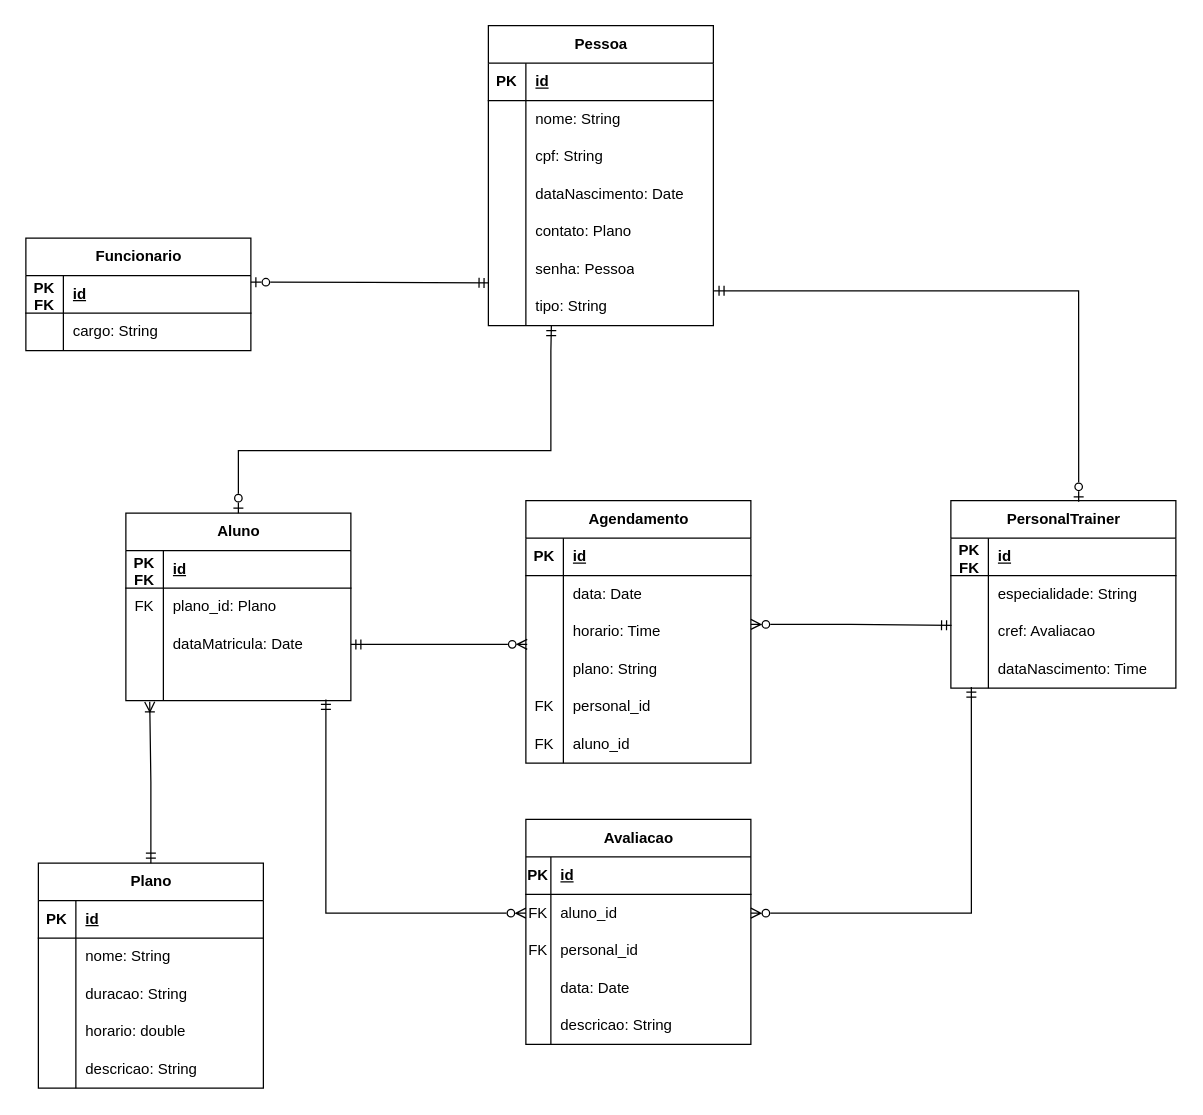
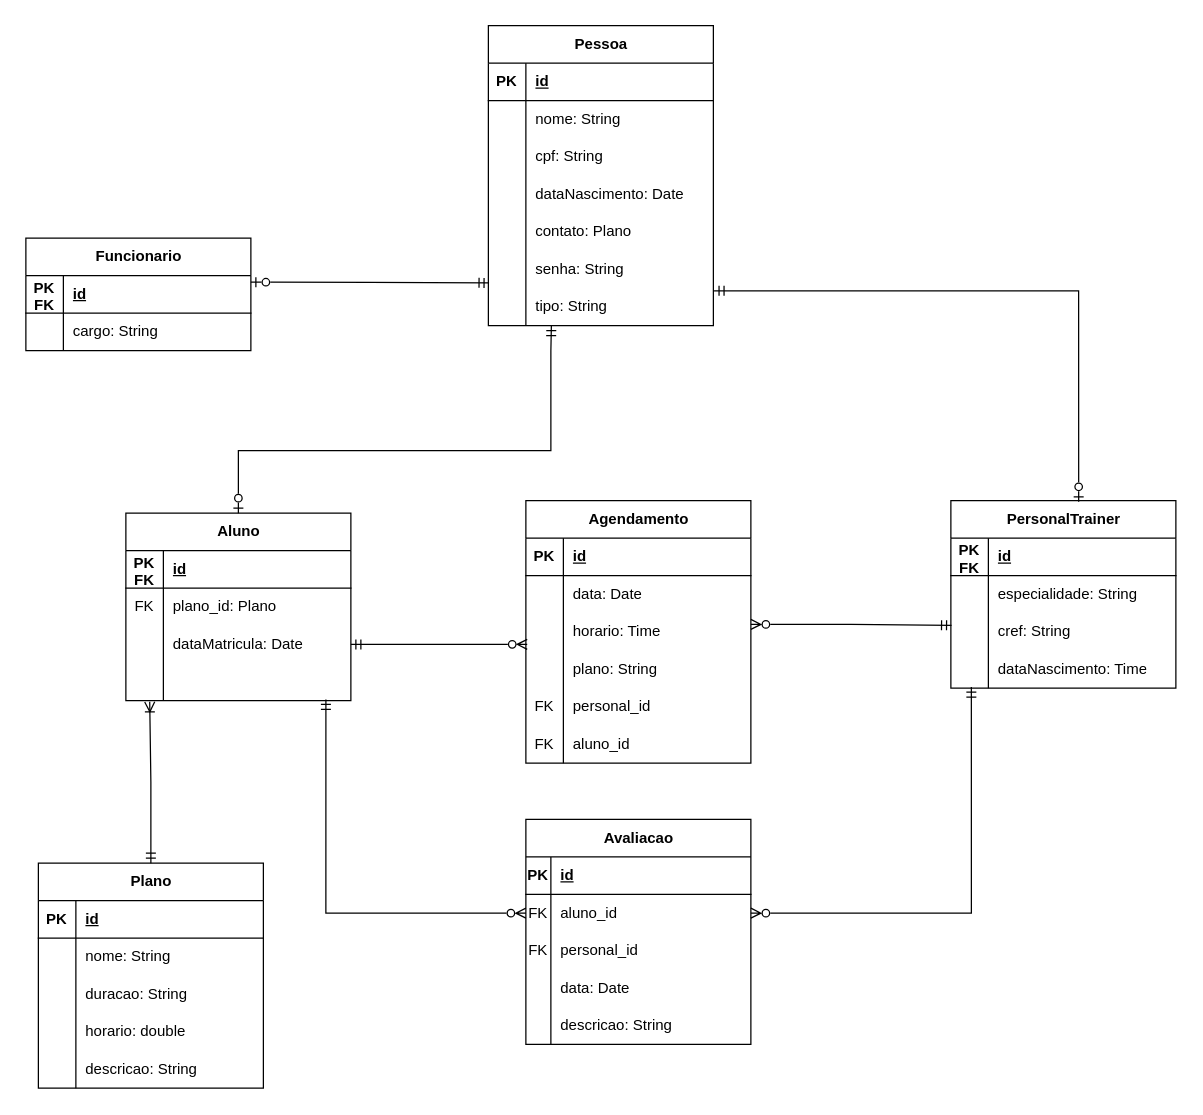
(586, 269) -> (584, 269)
(1053, 632) -> (1043, 632)
